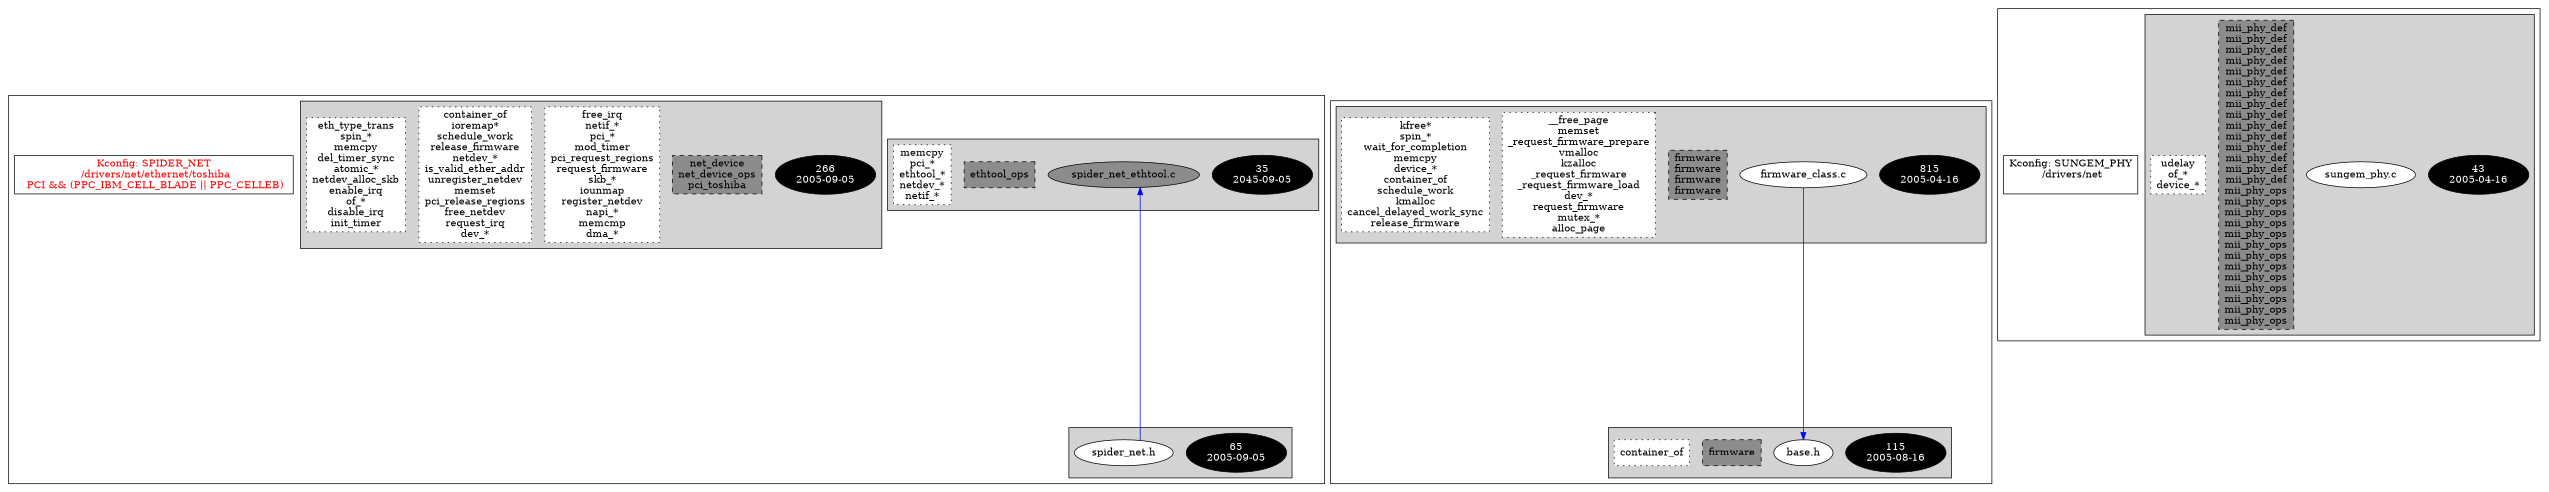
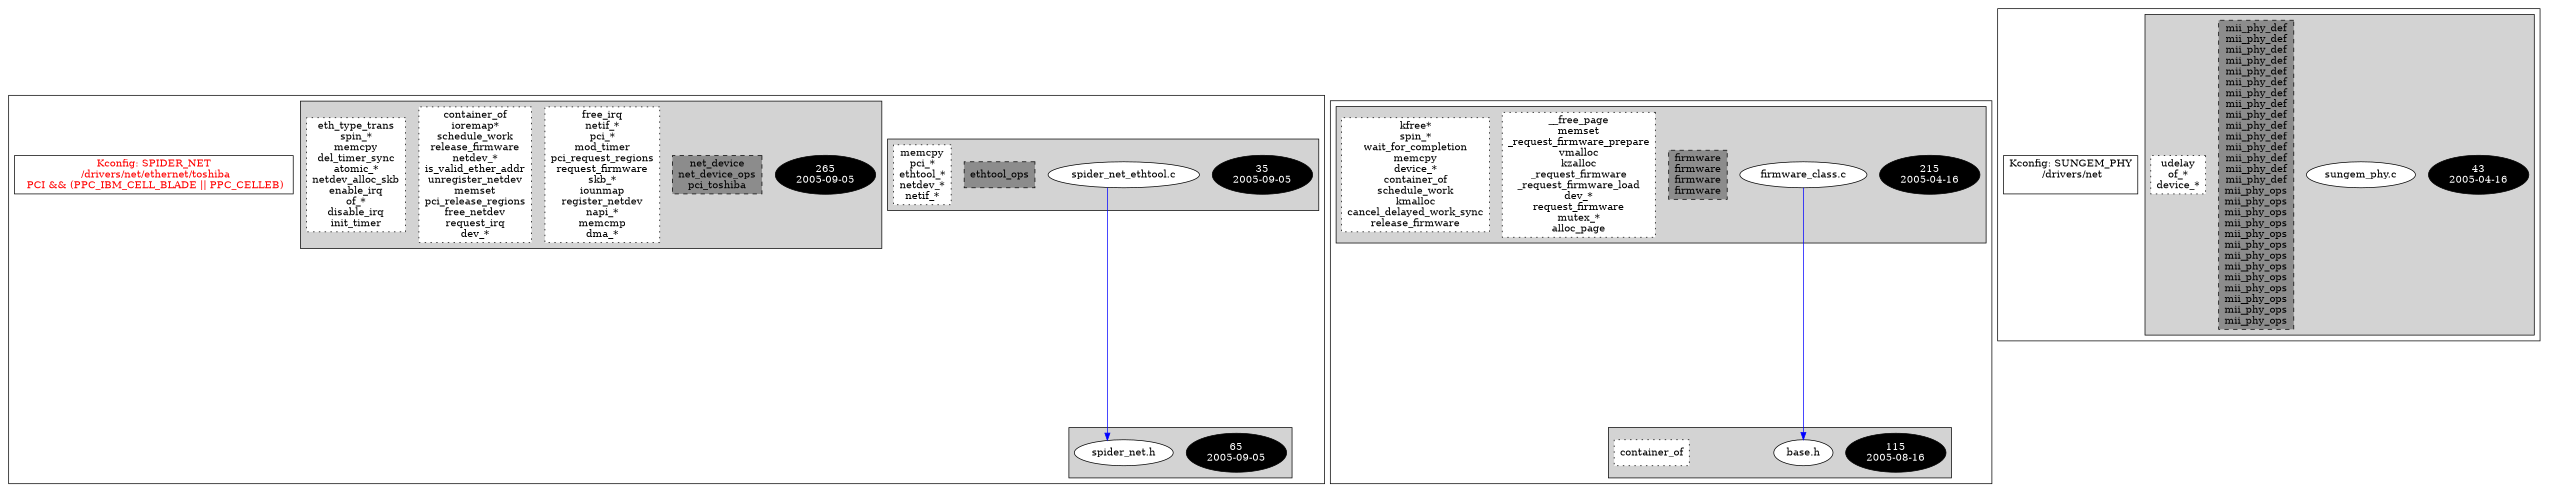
(826, 175) -> (826, 175)
(1124, 175) -> (1124, 175)
(1262, 175) -> (1262, 175)
(1930, 175) -> (1930, 175)
(1140, 318) -> (1107, 310)
(1732, 453) -> none
